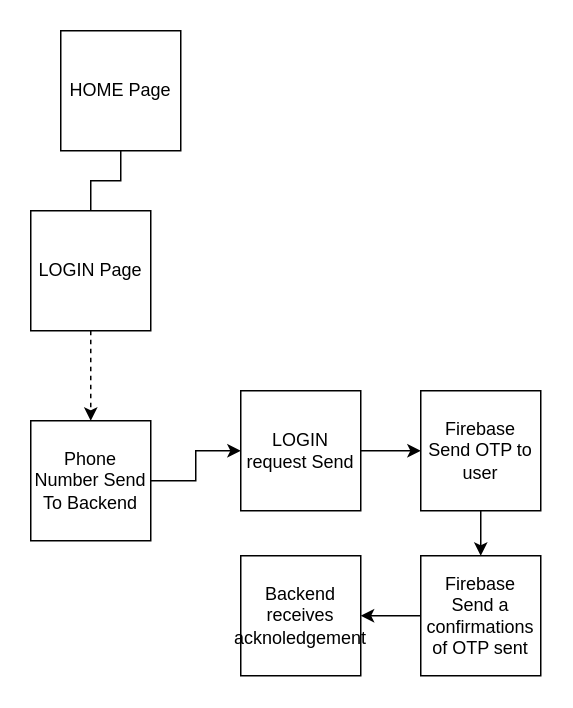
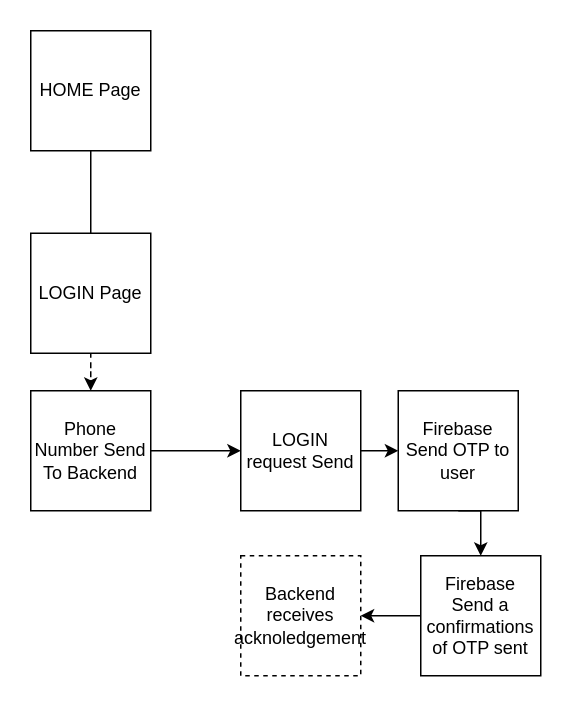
(121, 91) -> (91, 91)
(91, 271) -> (91, 293)
(481, 451) -> (458, 451)
(91, 481) -> (91, 451)
(301, 616) -> (301, 616)
